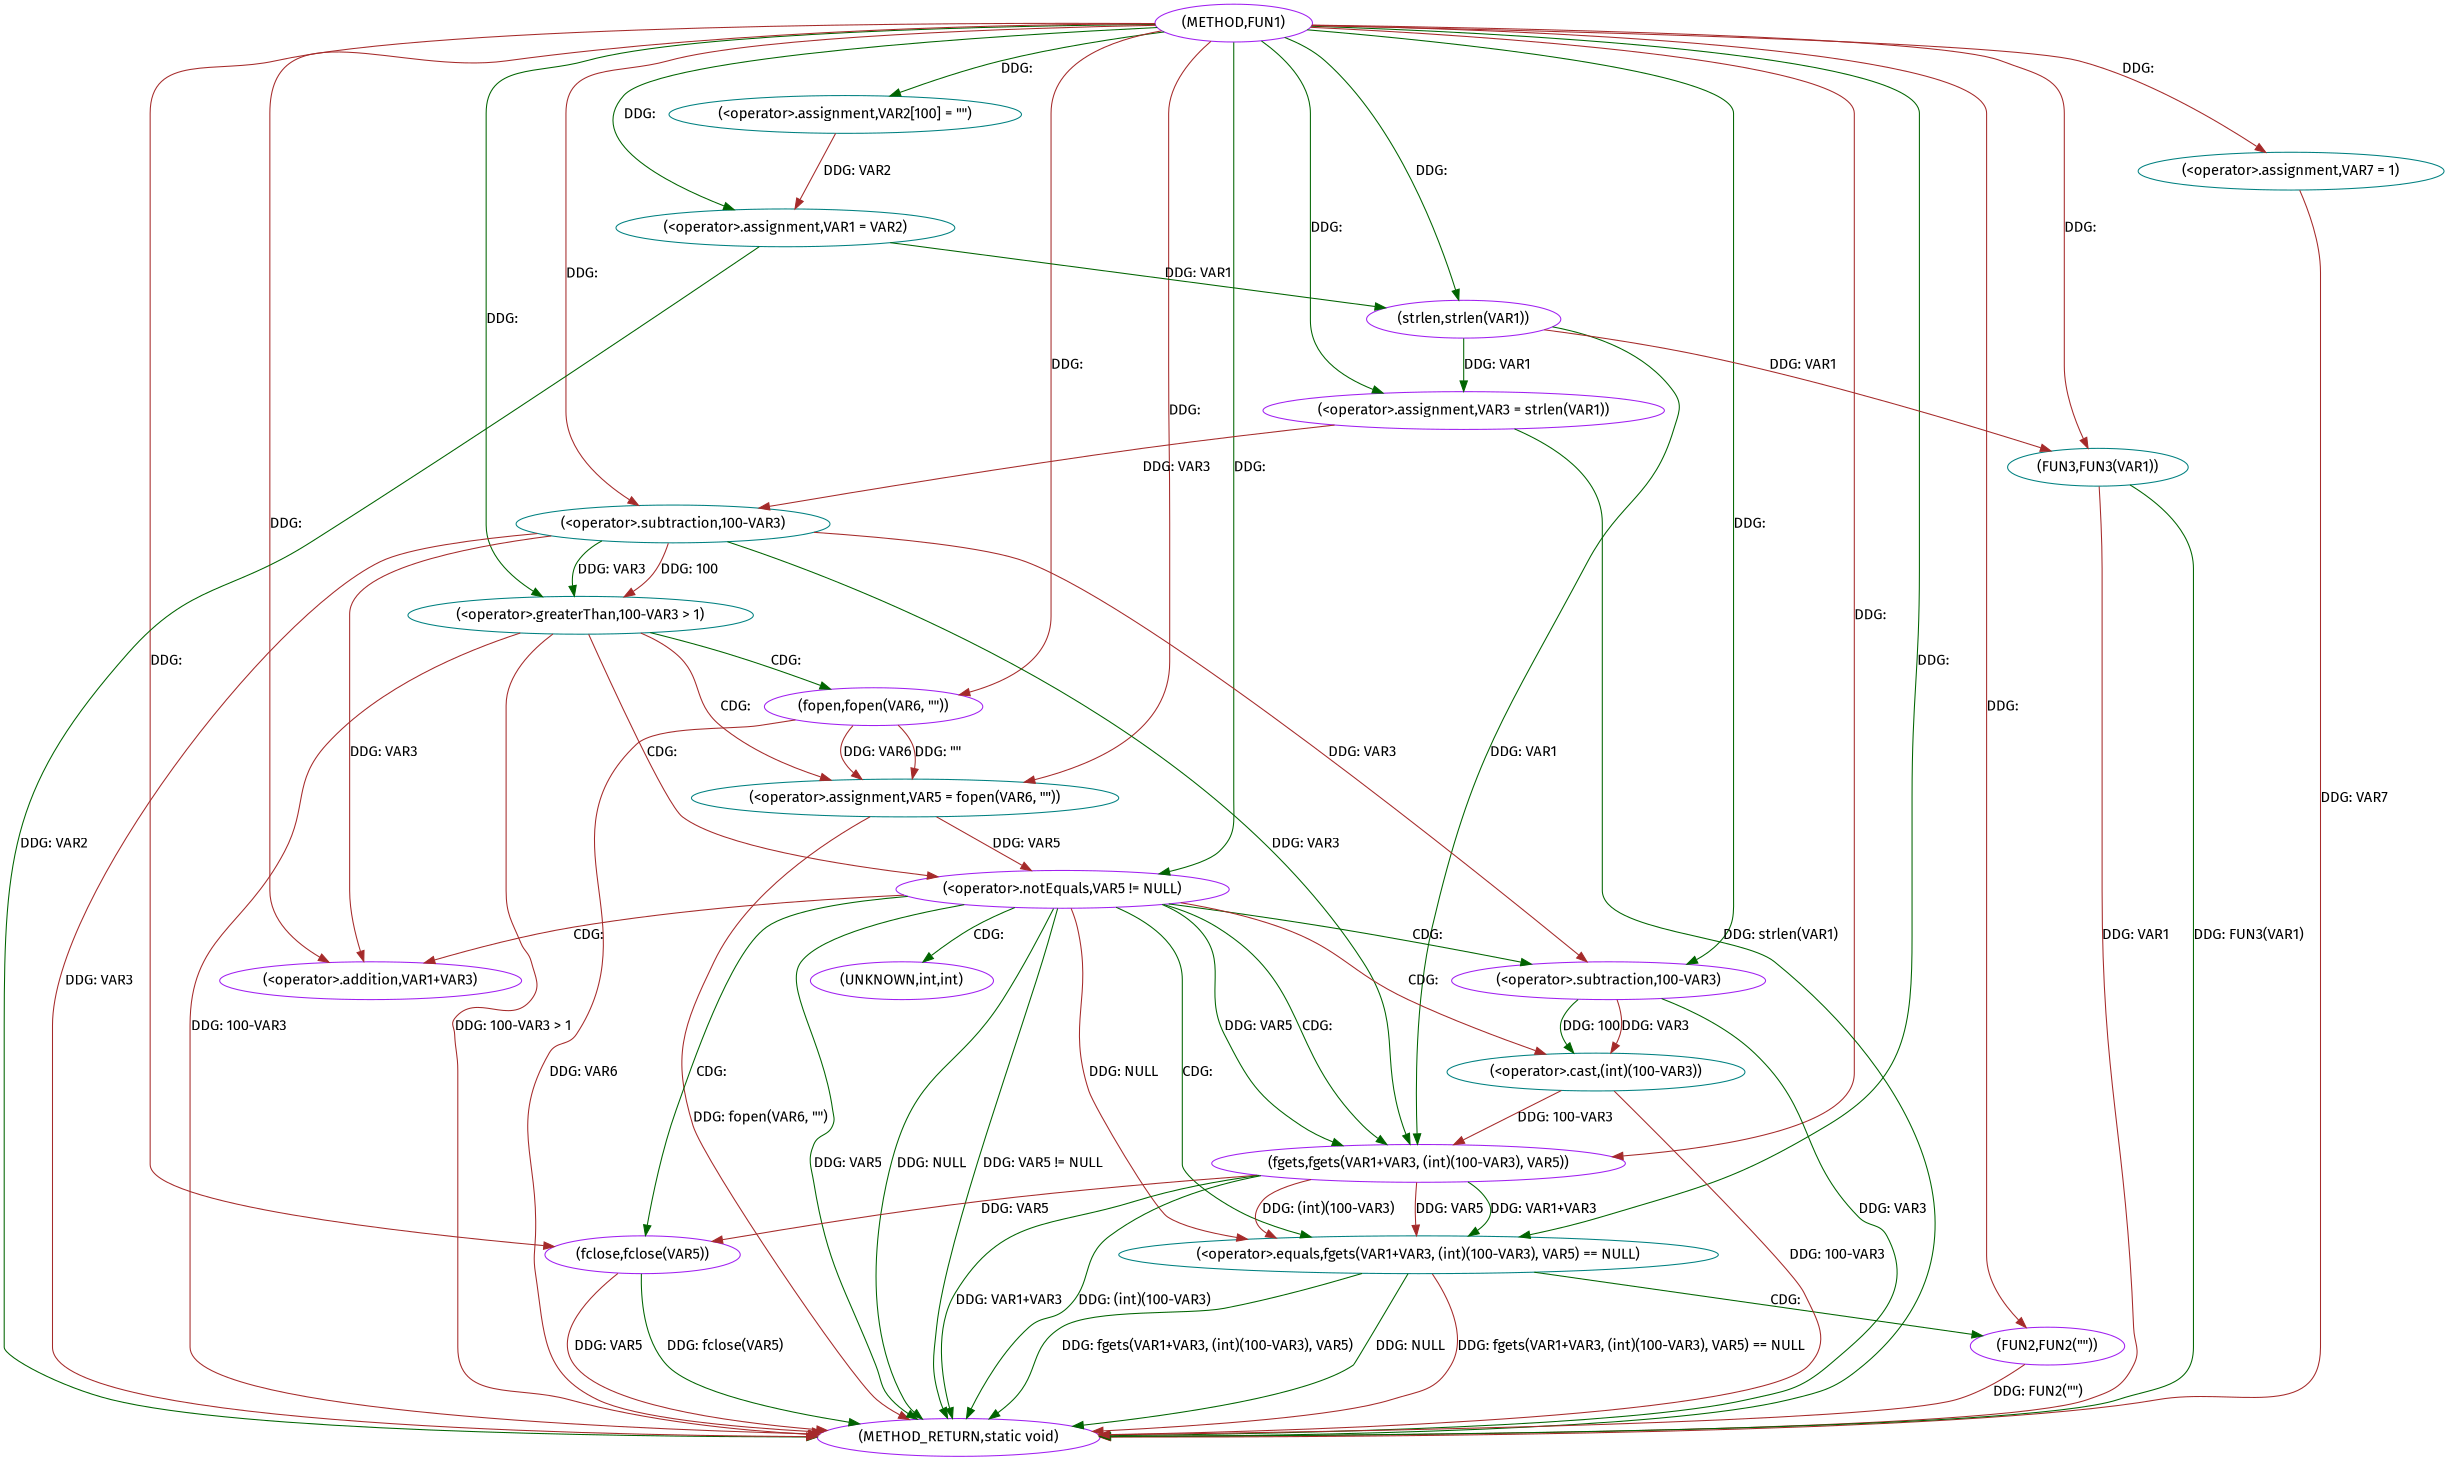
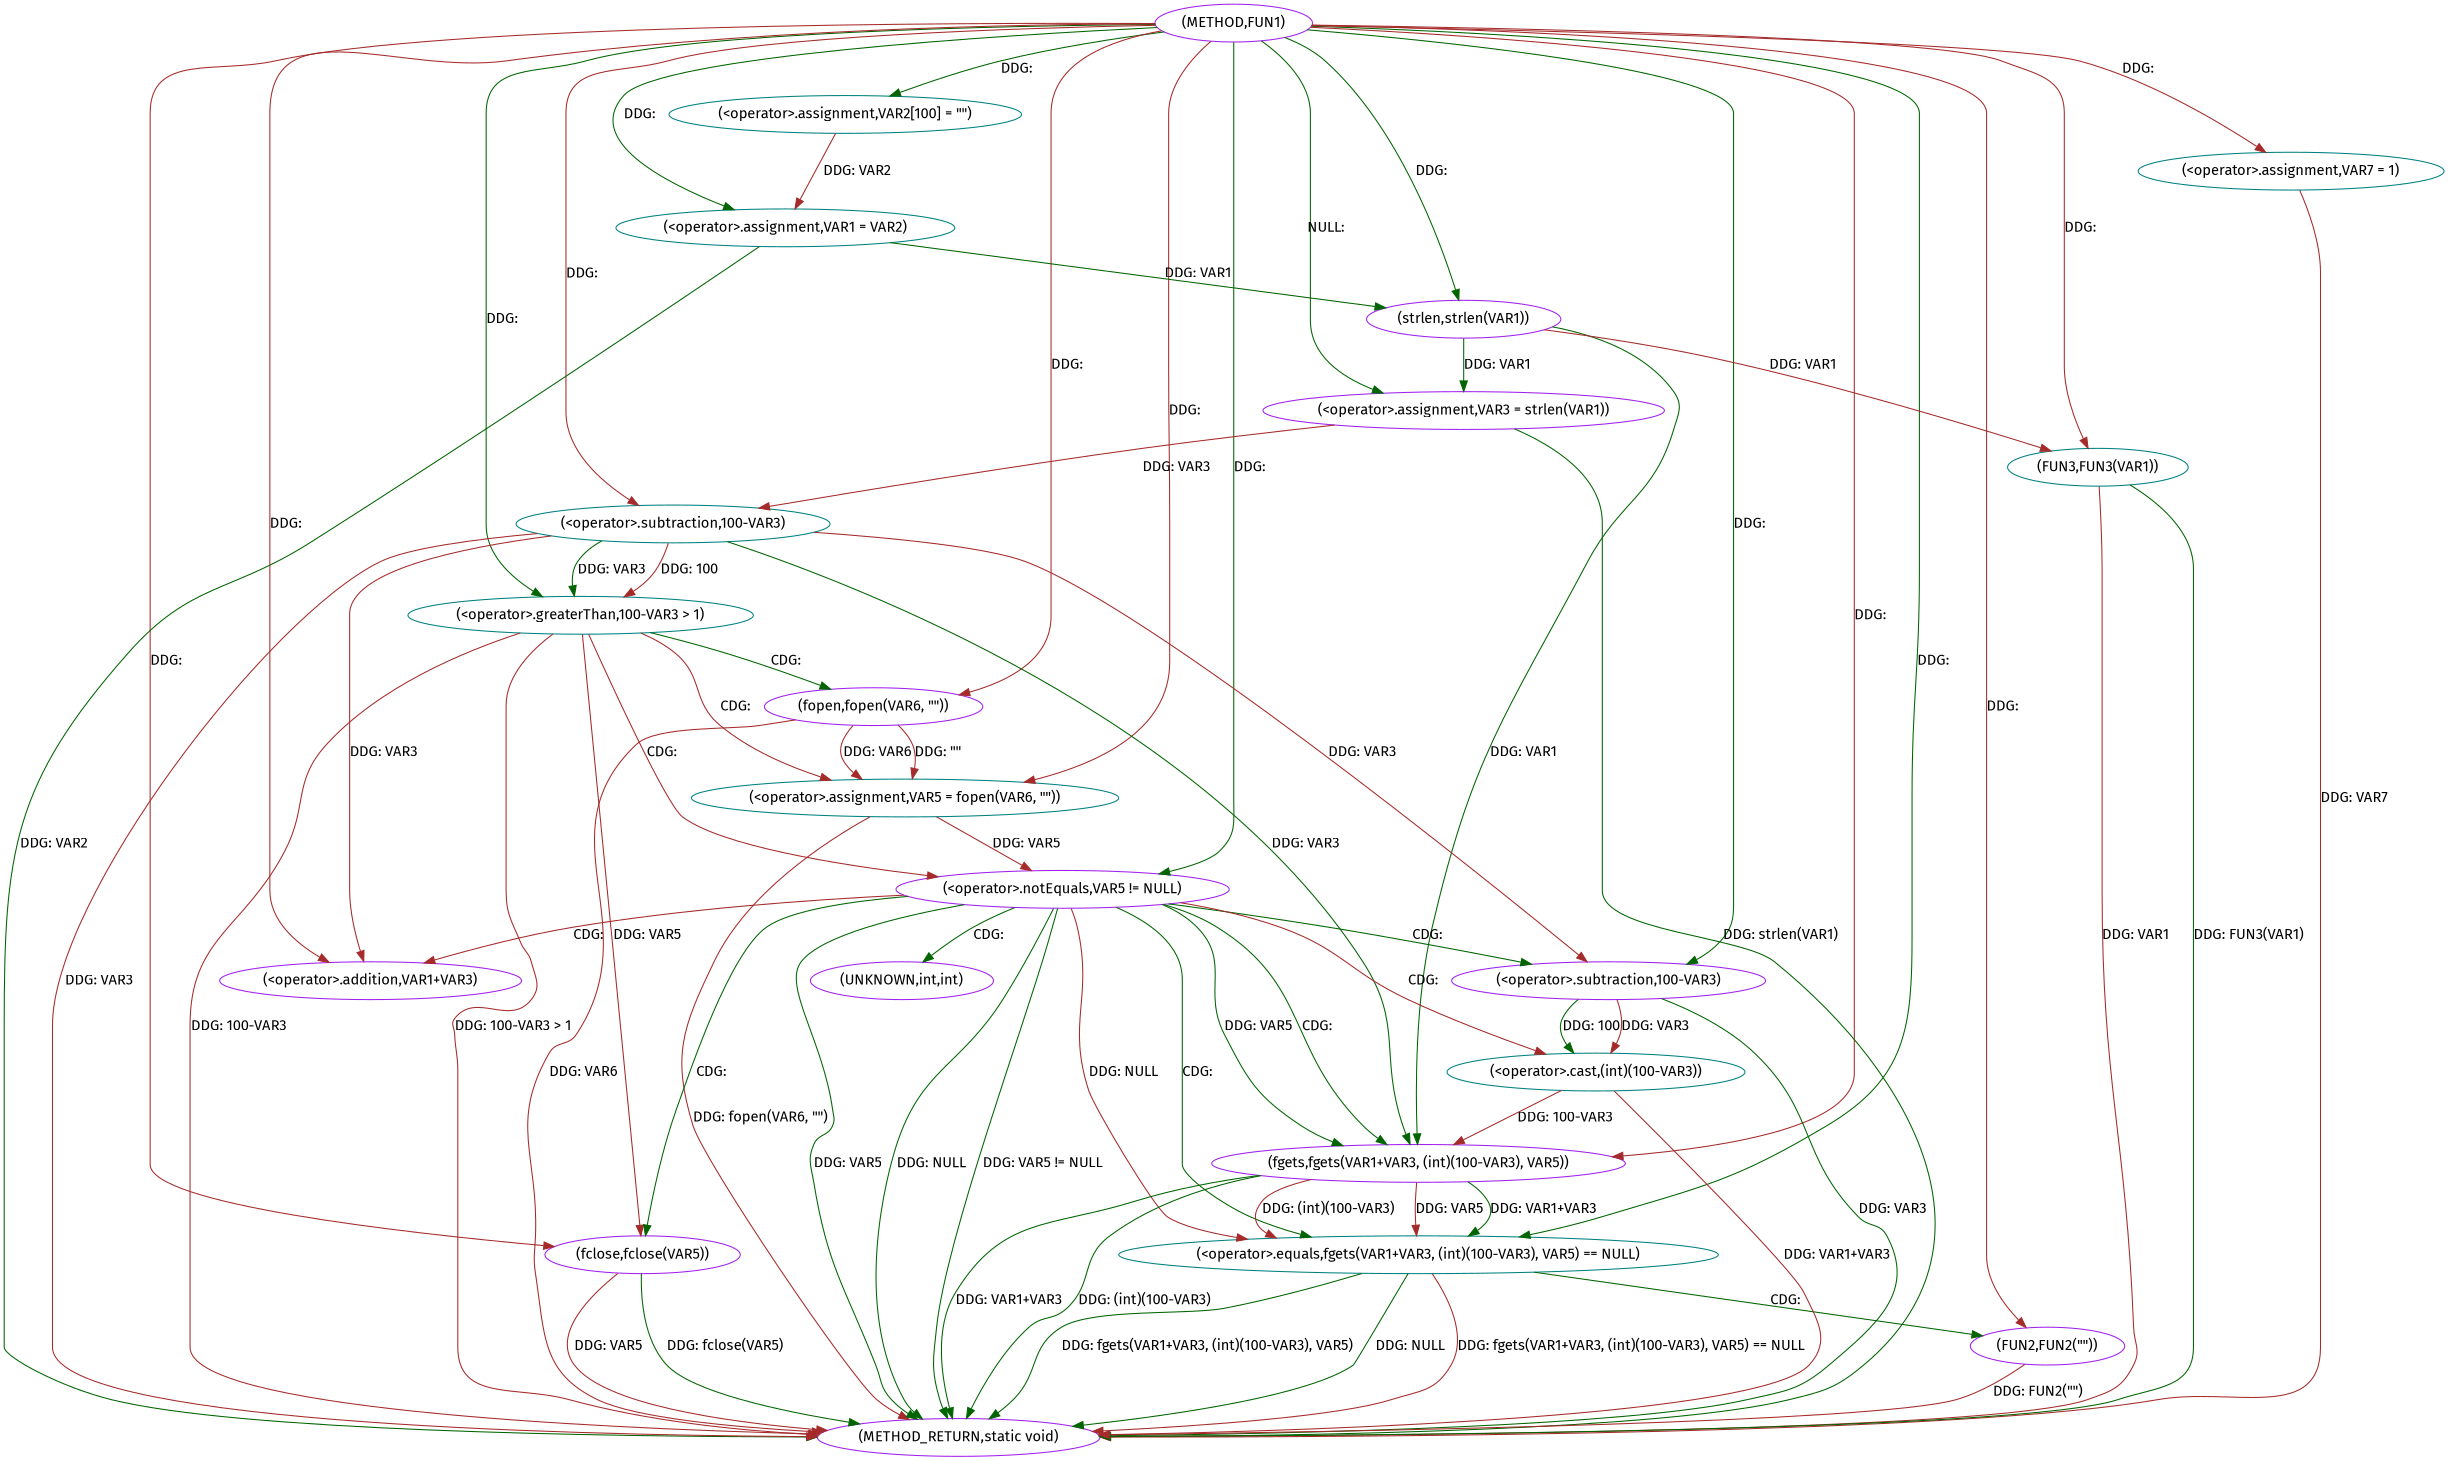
(1328, 228) -> (1328, 228)
(989, 1200) -> (611, 930)
(1837, 1255) -> (1837, 1255)
